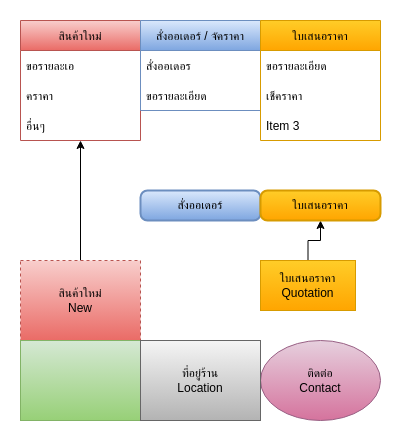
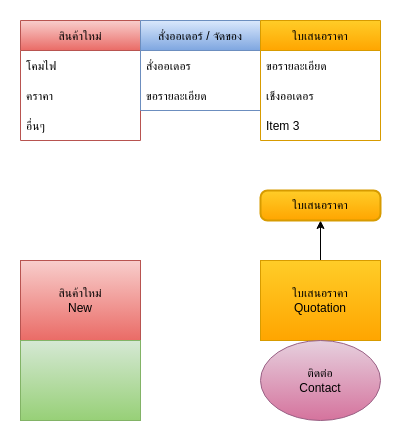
(200, 36) -> (200, 36)
(56, 66) -> (43, 66)
(293, 96) -> (300, 96)
(81, 204) -> none
(201, 206) -> none
(308, 286) -> (321, 301)
(81, 301) -> (81, 301)
(201, 381) -> none
